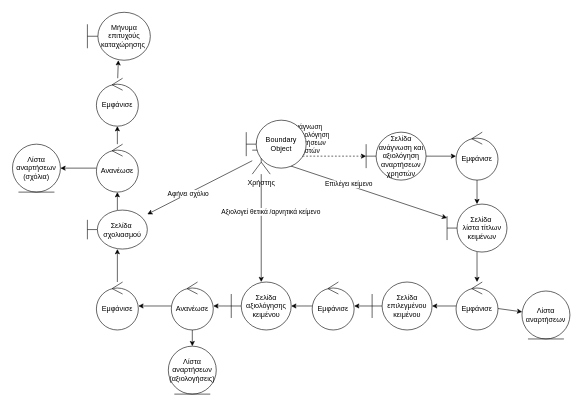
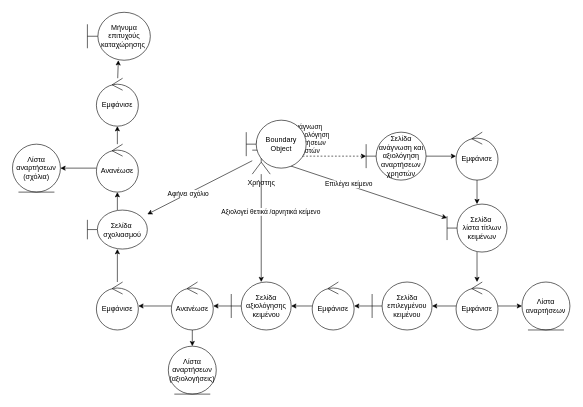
(546, 315) -> (546, 306)
